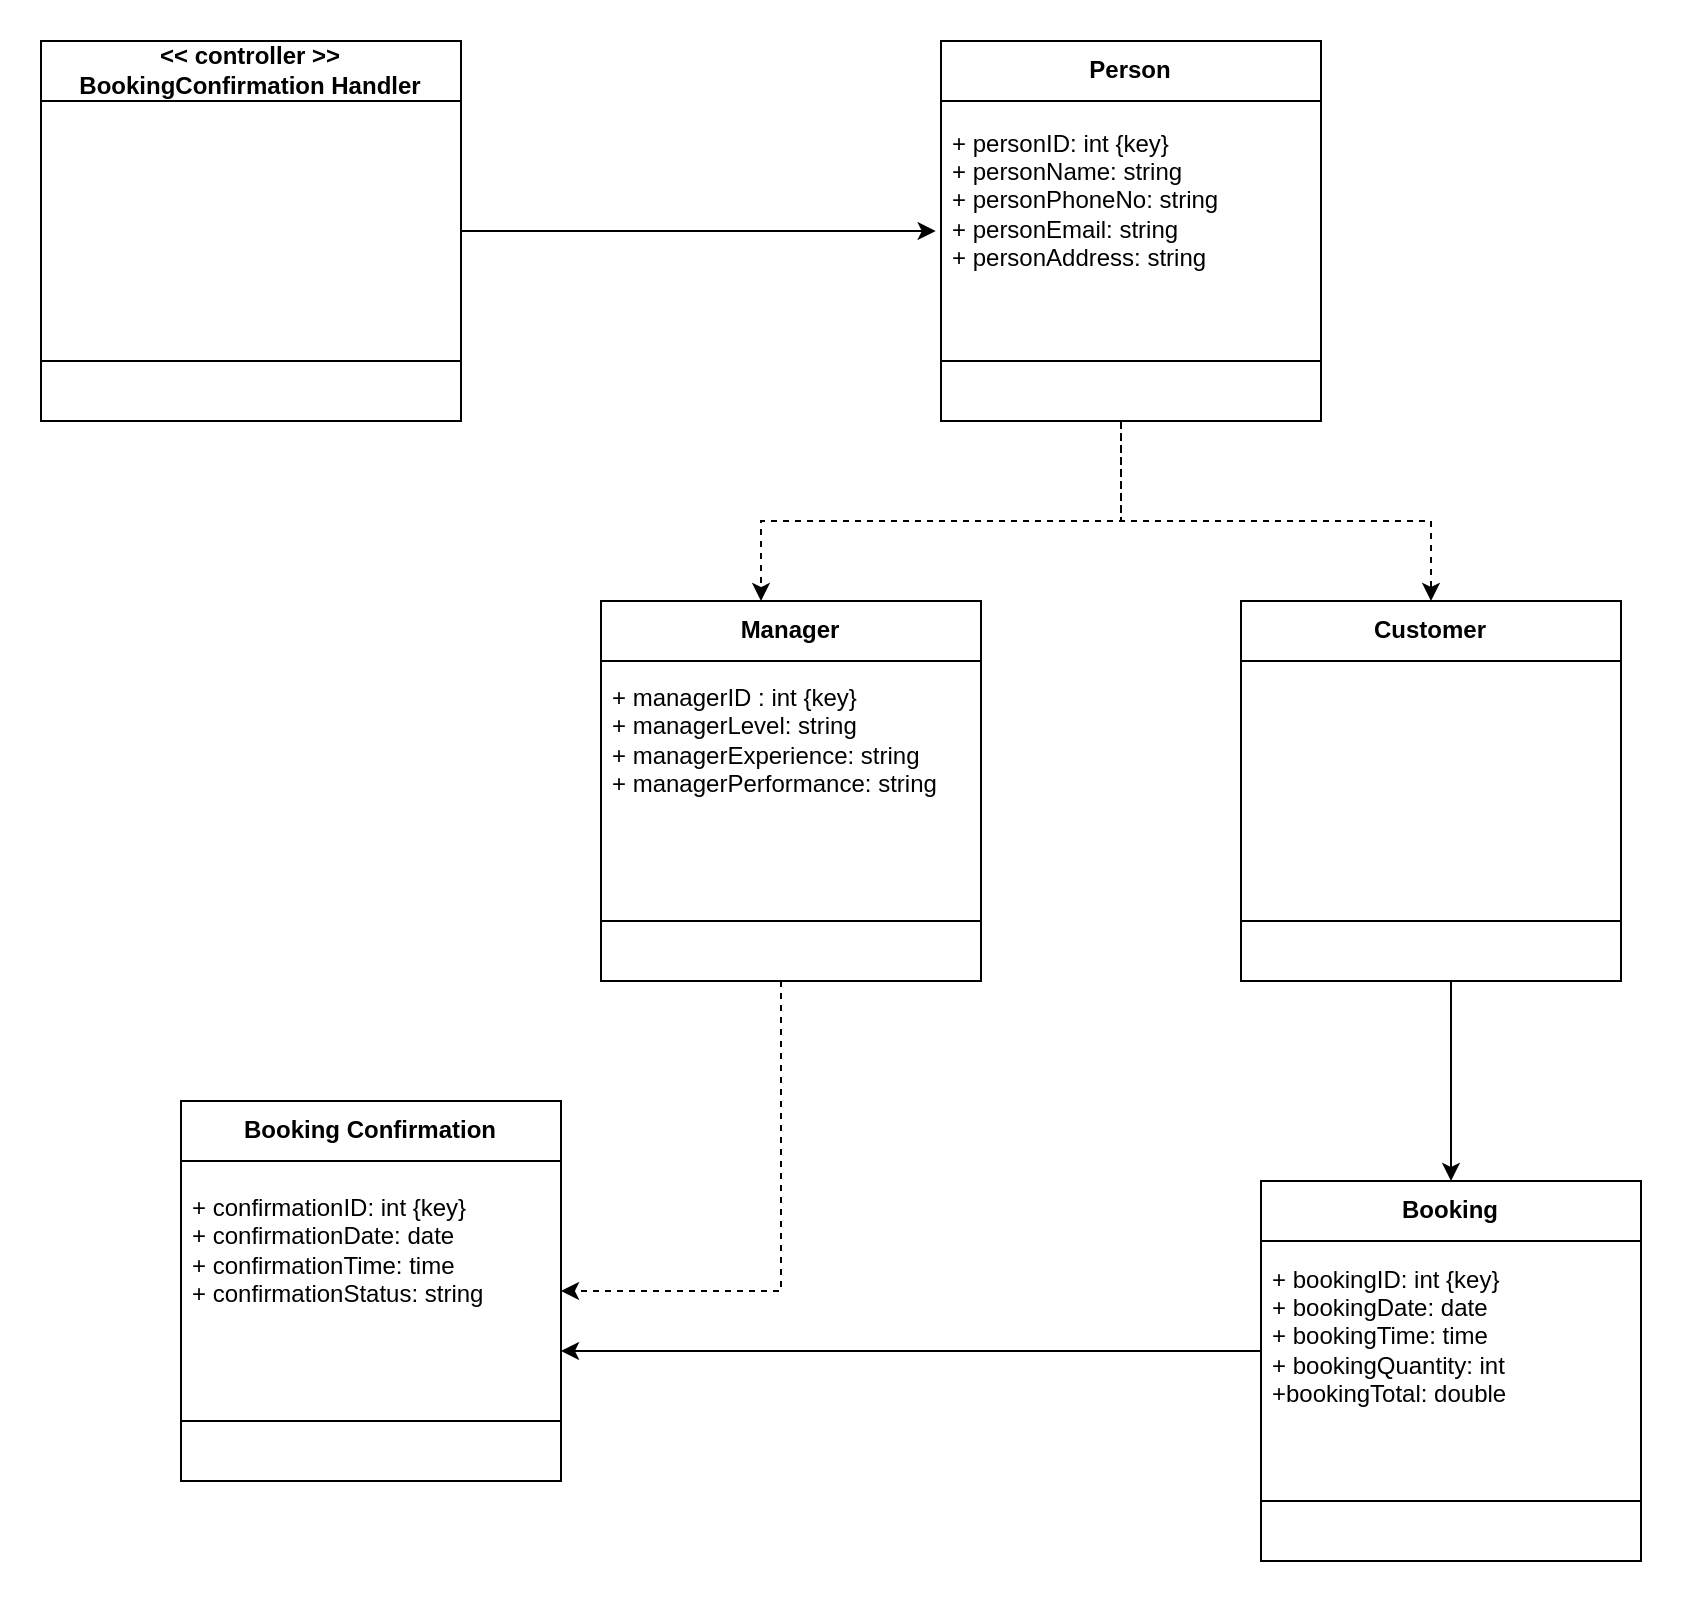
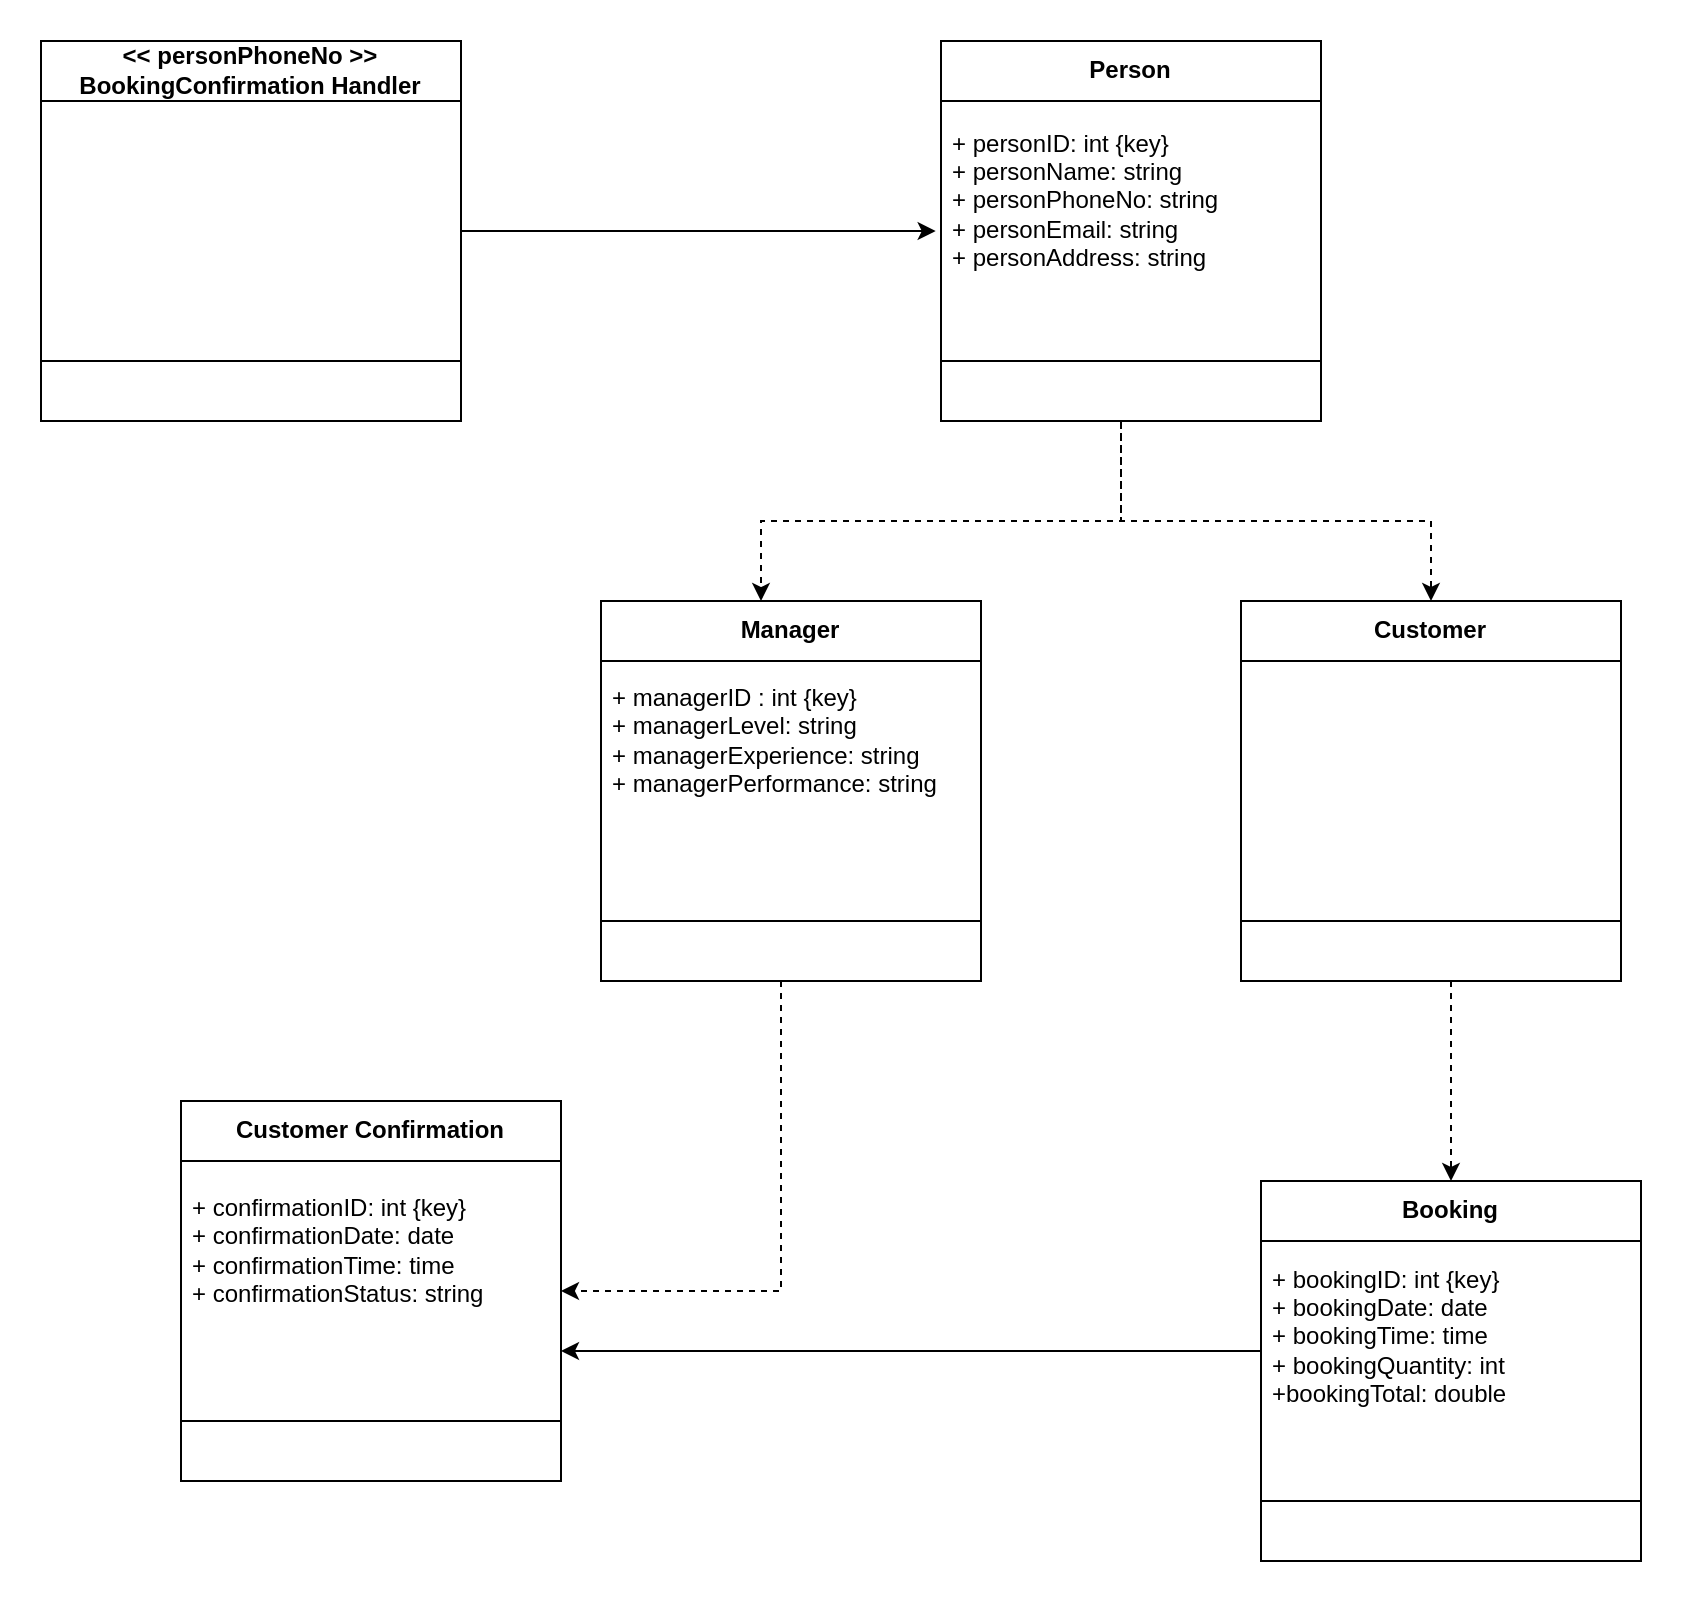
(251, 71) -> (251, 71)
(1451, 1073) -> (1451, 1073)
(371, 1131) -> (371, 1131)
